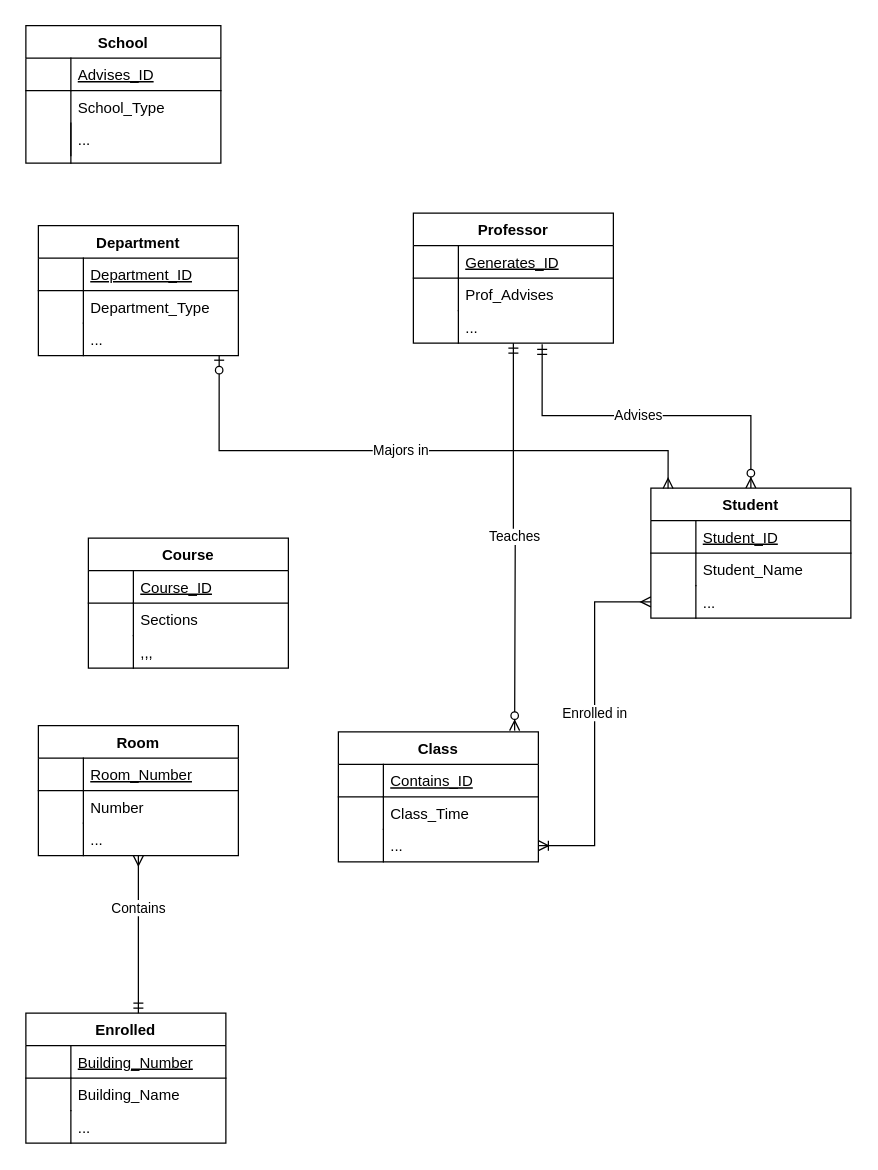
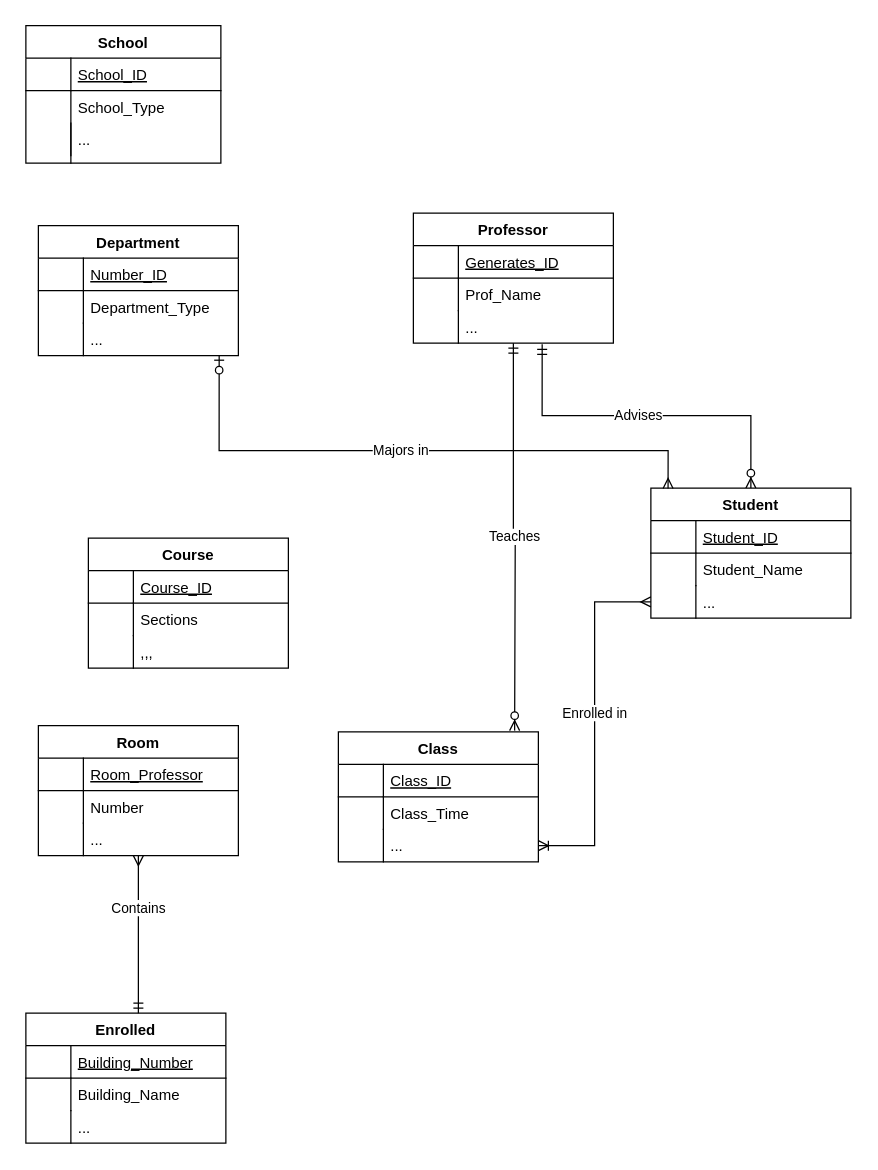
(118, 75) -> (113, 75)
(145, 275) -> (128, 275)
(513, 295) -> (503, 295)
(136, 775) -> (149, 775)
(434, 781) -> (422, 781)
